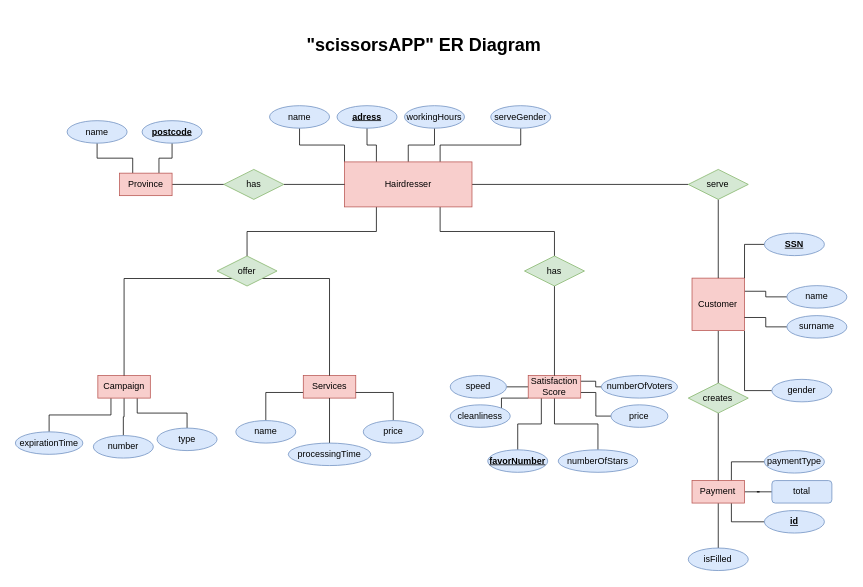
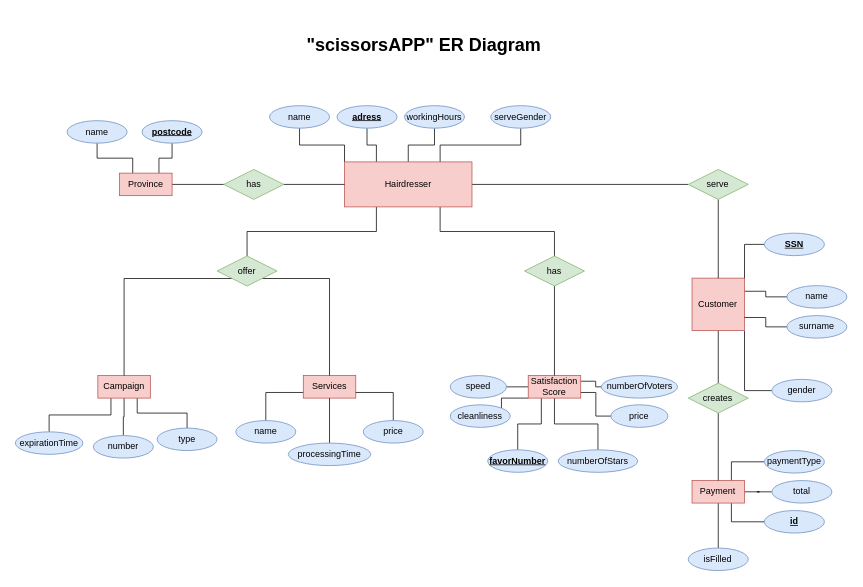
(802, 492) -> (802, 492)
